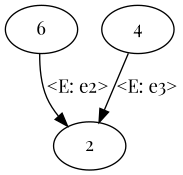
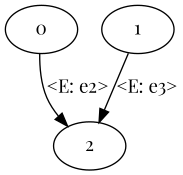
(42, 29) -> (42, 29)
(138, 29) -> (138, 29)
